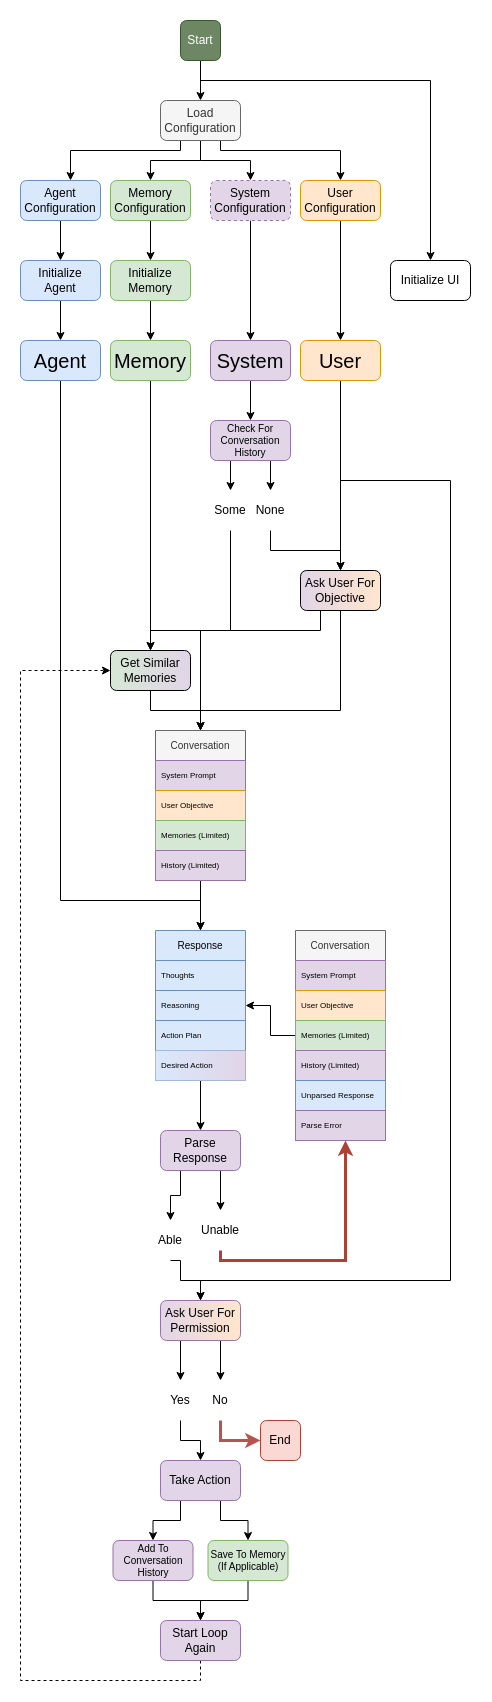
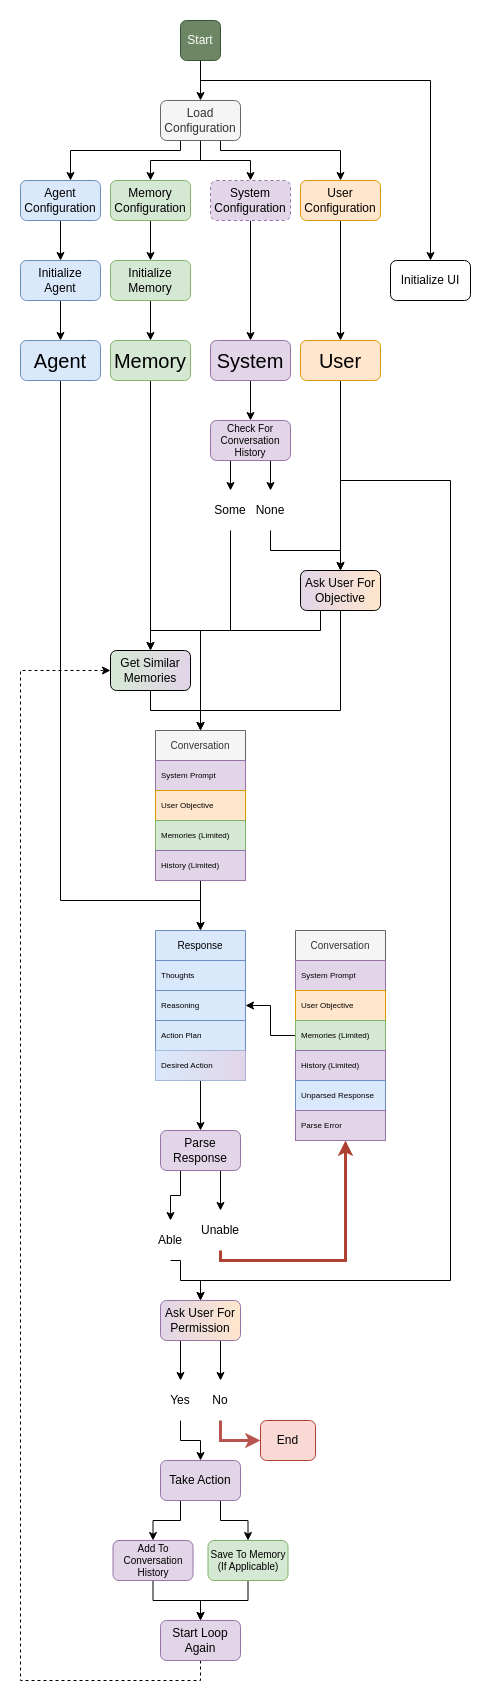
(281, 1441) -> (288, 1441)
